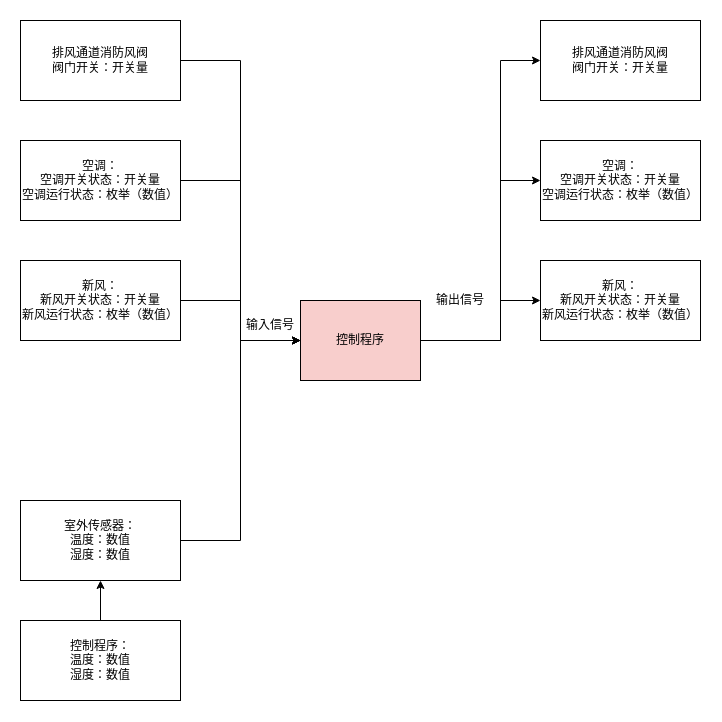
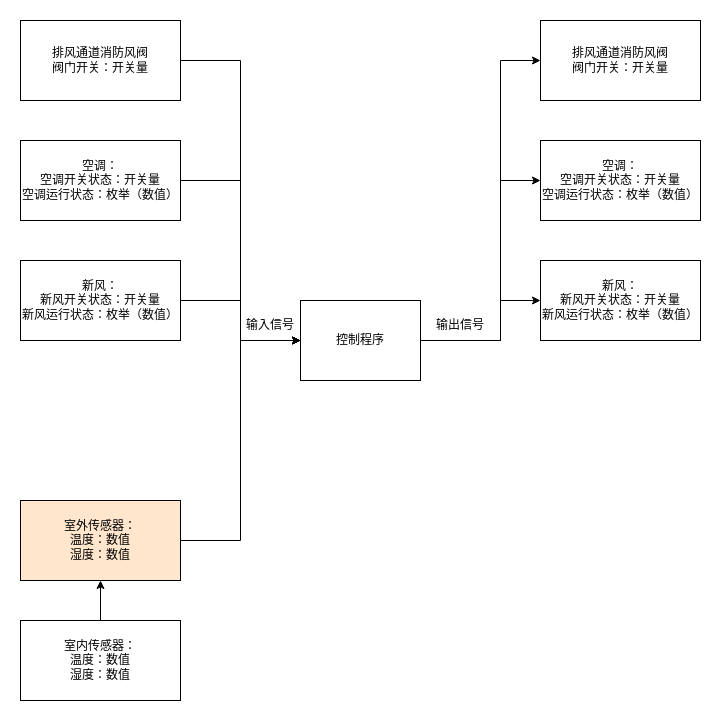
(461, 301) -> (461, 326)
(361, 341) -> (361, 341)
(101, 541) -> (101, 541)
(101, 661) -> (101, 661)
